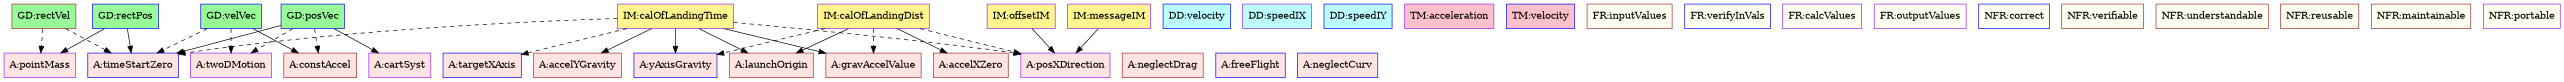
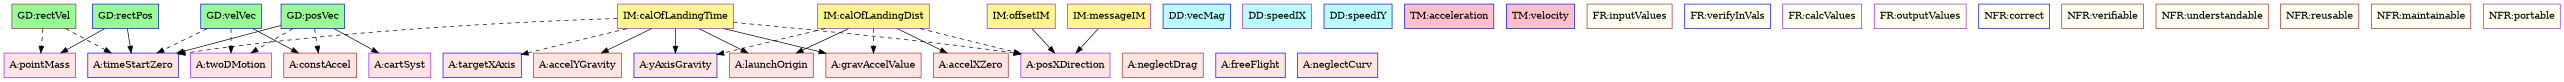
(1197, 16) -> (1197, 16)
(1449, 16) -> (1449, 16)
